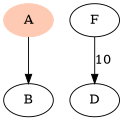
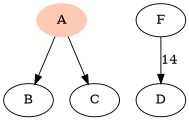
(103, 60) -> (170, 60)
none -> (95, 100)
